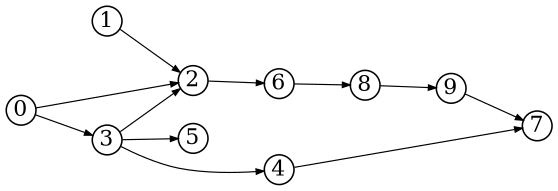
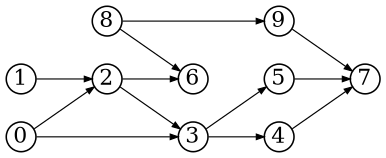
none -> (318, 79)
(318, 84) -> (147, 48)
(147, 113) -> (147, 106)
